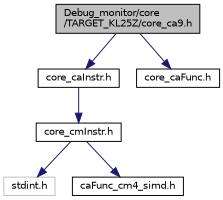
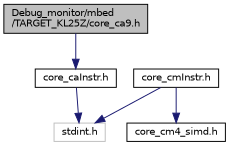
(128, 19) -> (76, 19)
(178, 78) -> none
(79, 100) -> (77, 100)
(128, 186) -> (176, 132)
